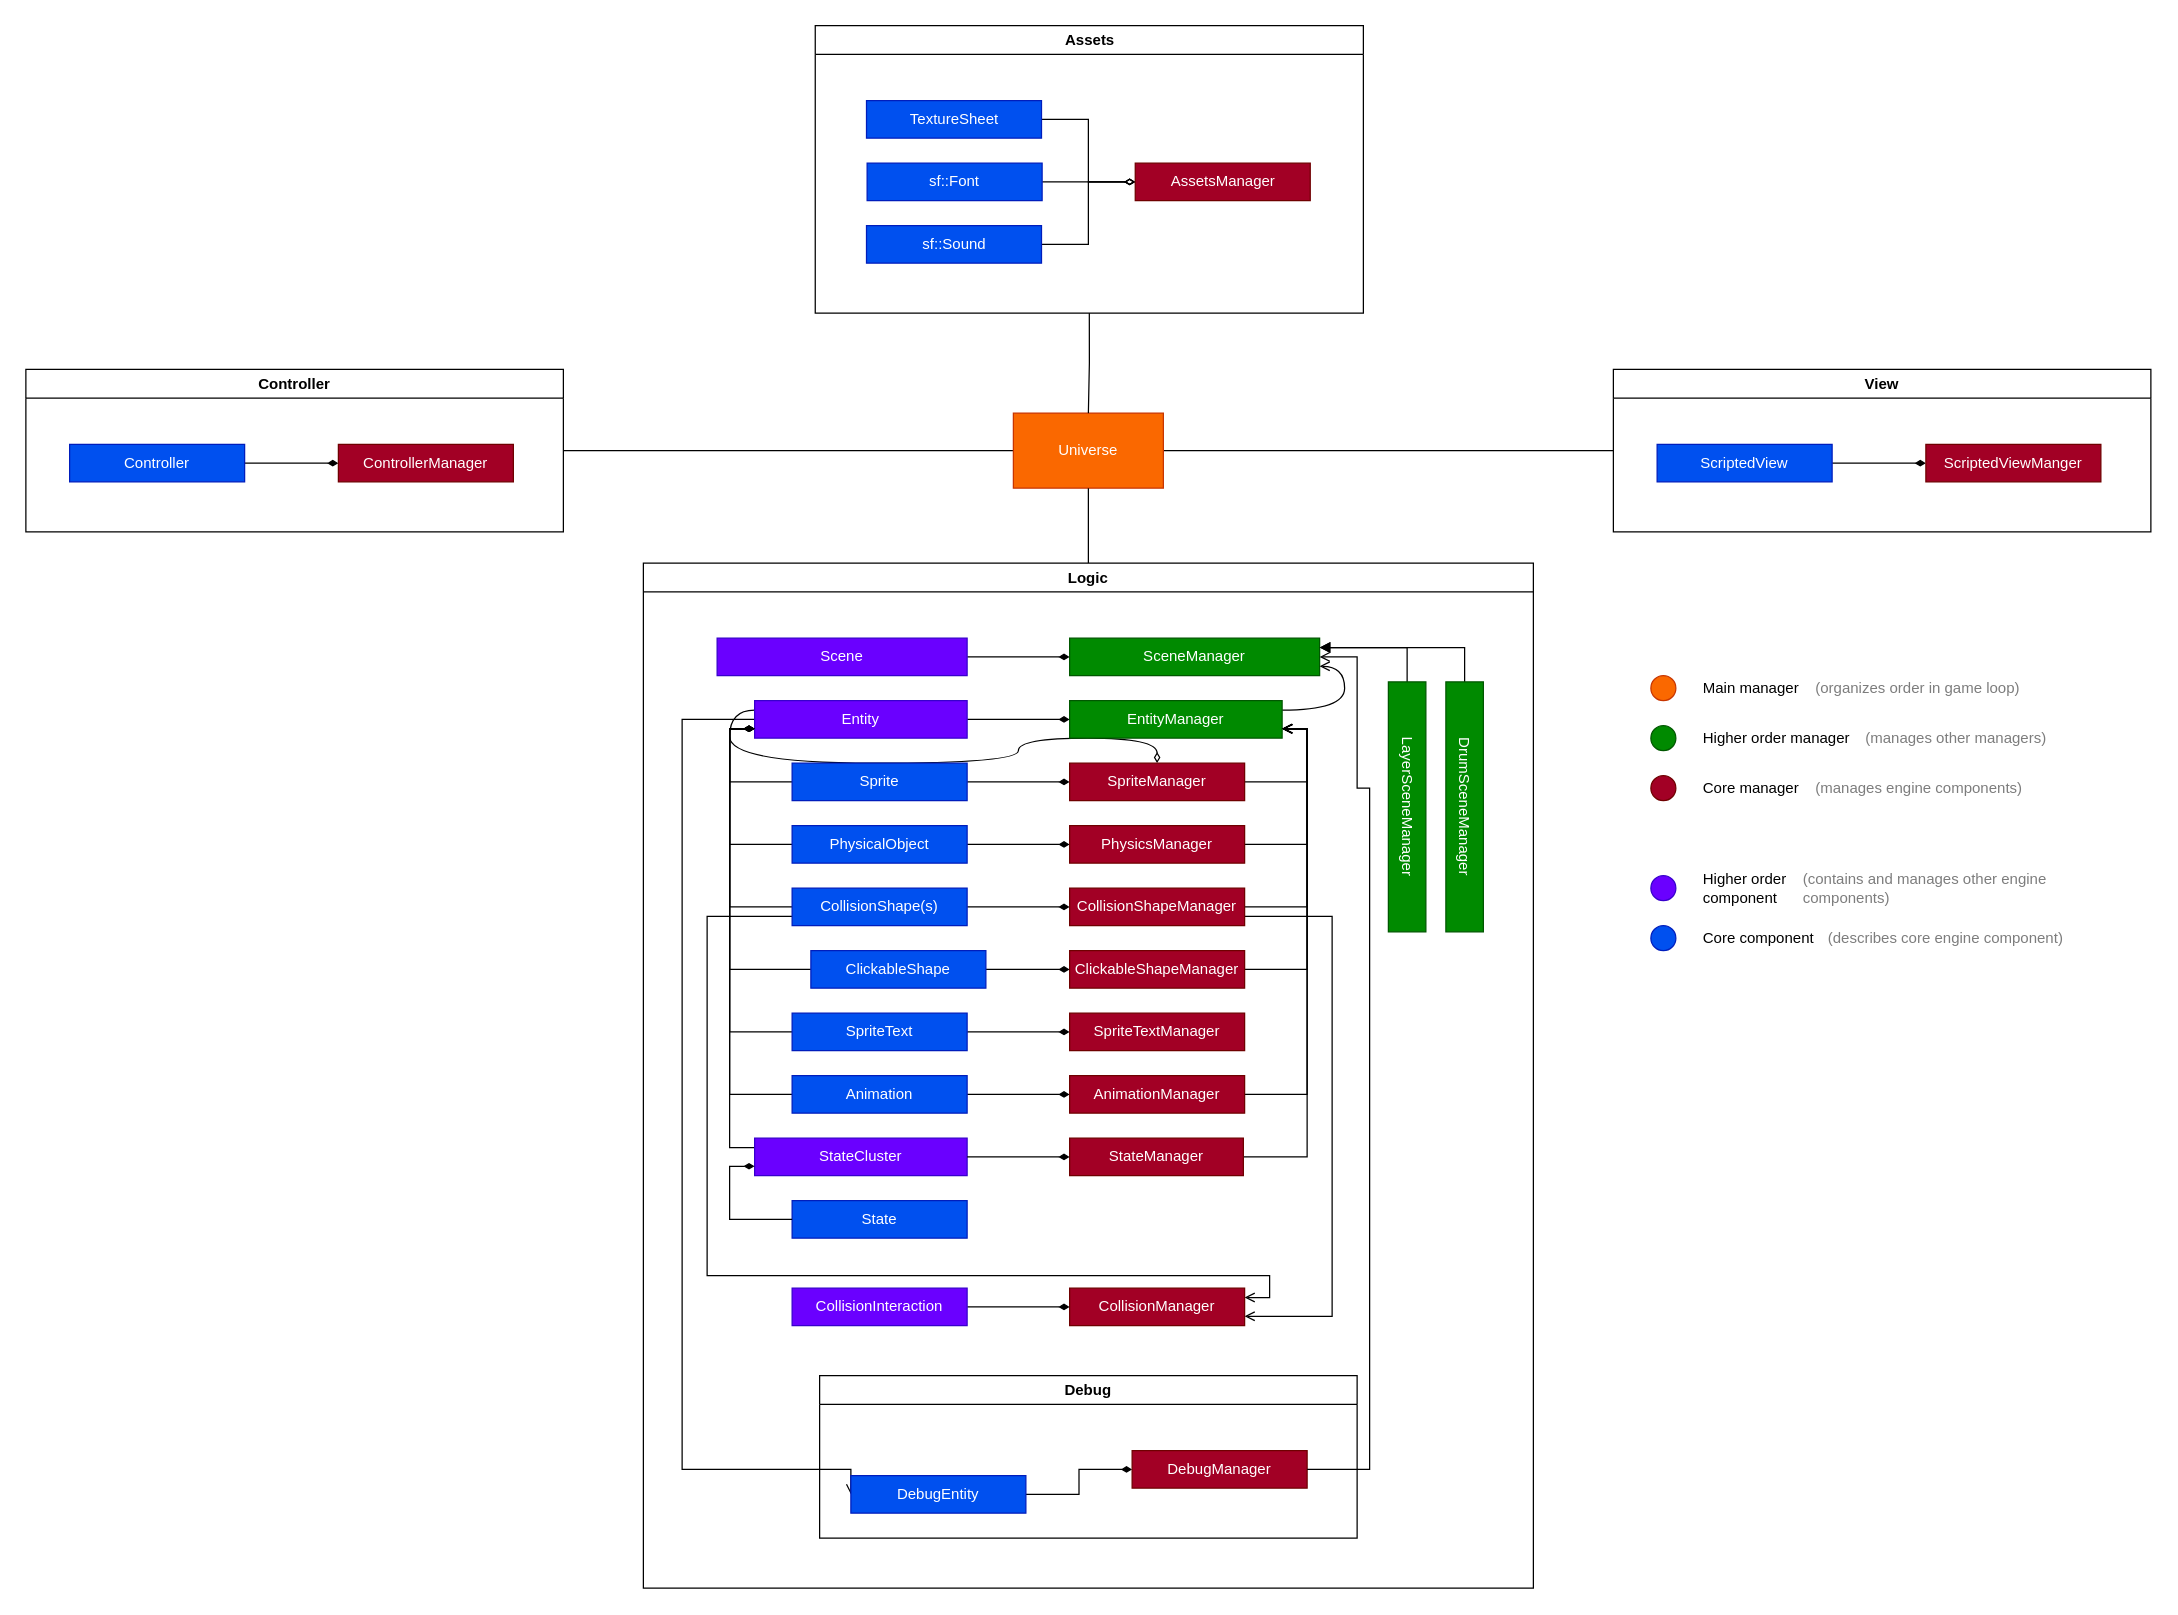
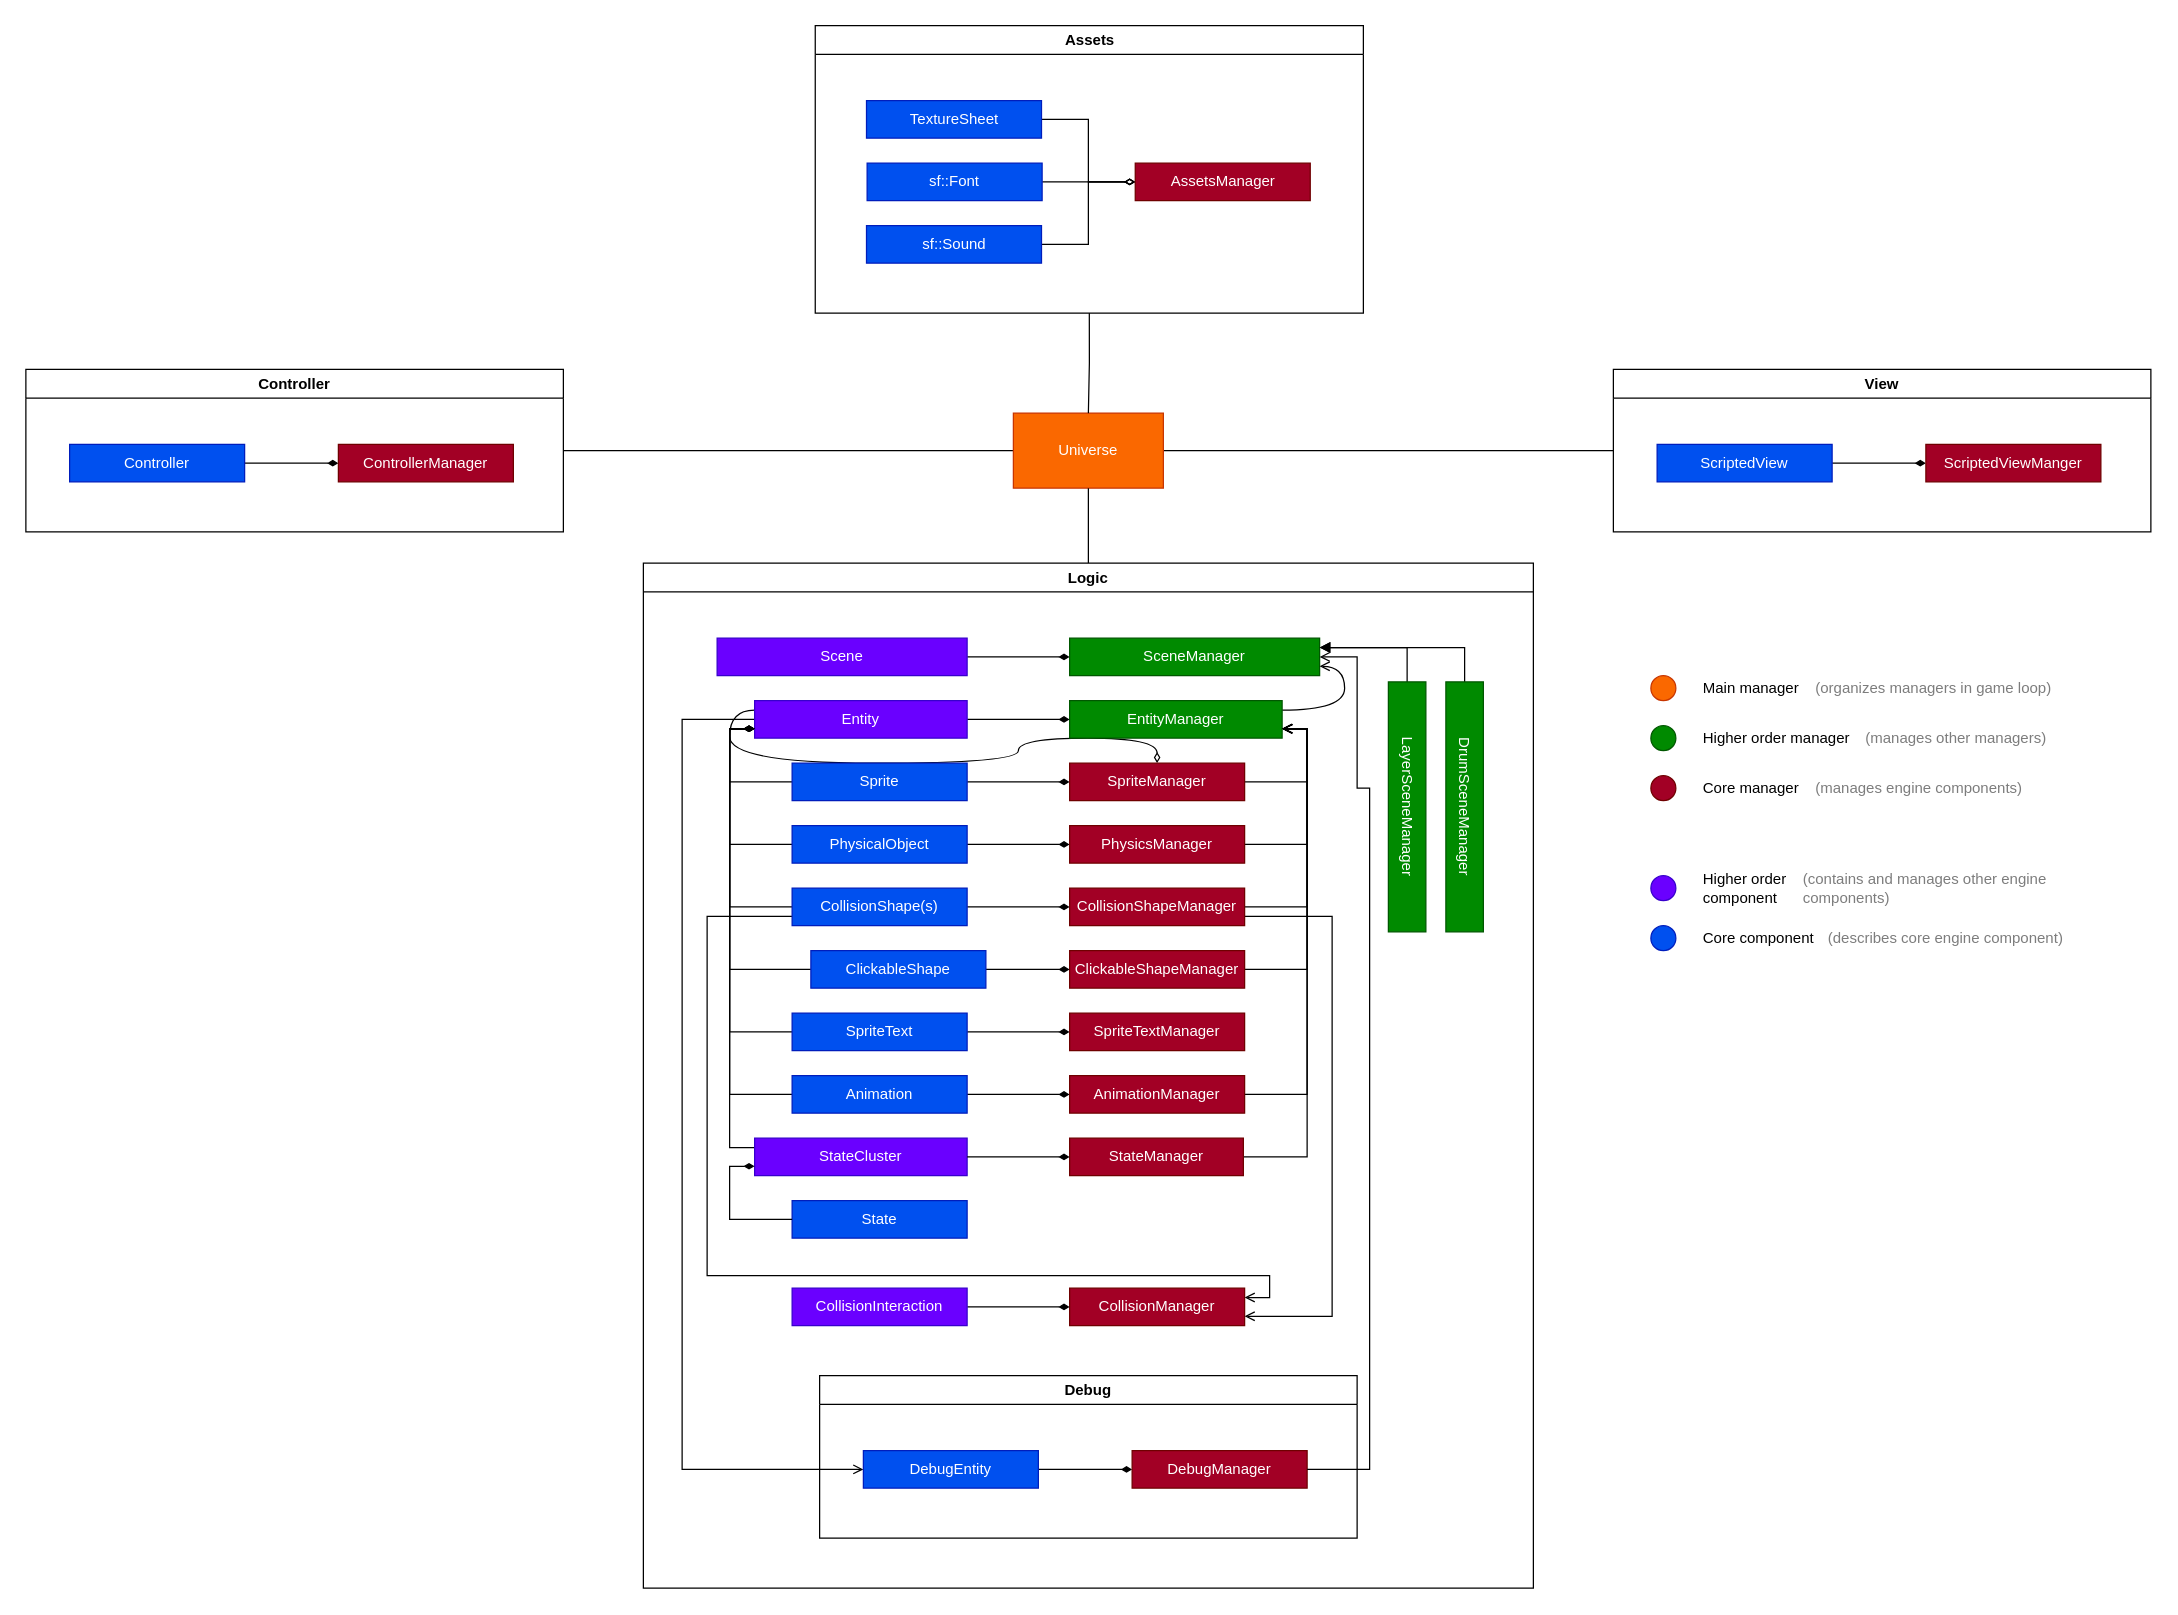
(1928, 688) -> (1939, 688)
(938, 1494) -> (951, 1469)
